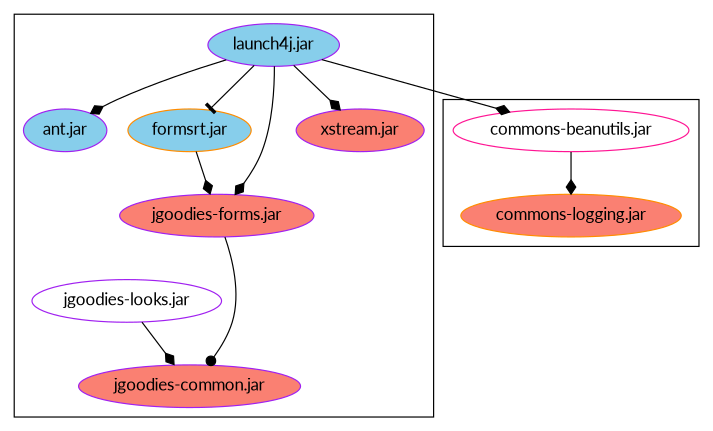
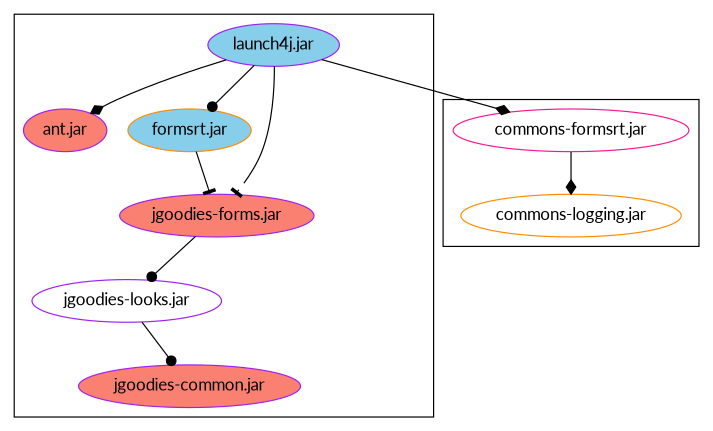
(234, 86) -> (234, 86)
(269, 128) -> (269, 128)
(65, 130) -> (65, 130)
(360, 130) -> none
(571, 130) -> (571, 130)
(202, 170) -> (202, 170)
(571, 216) -> (571, 216)
(236, 299) -> (175, 255)
(155, 340) -> (155, 340)
